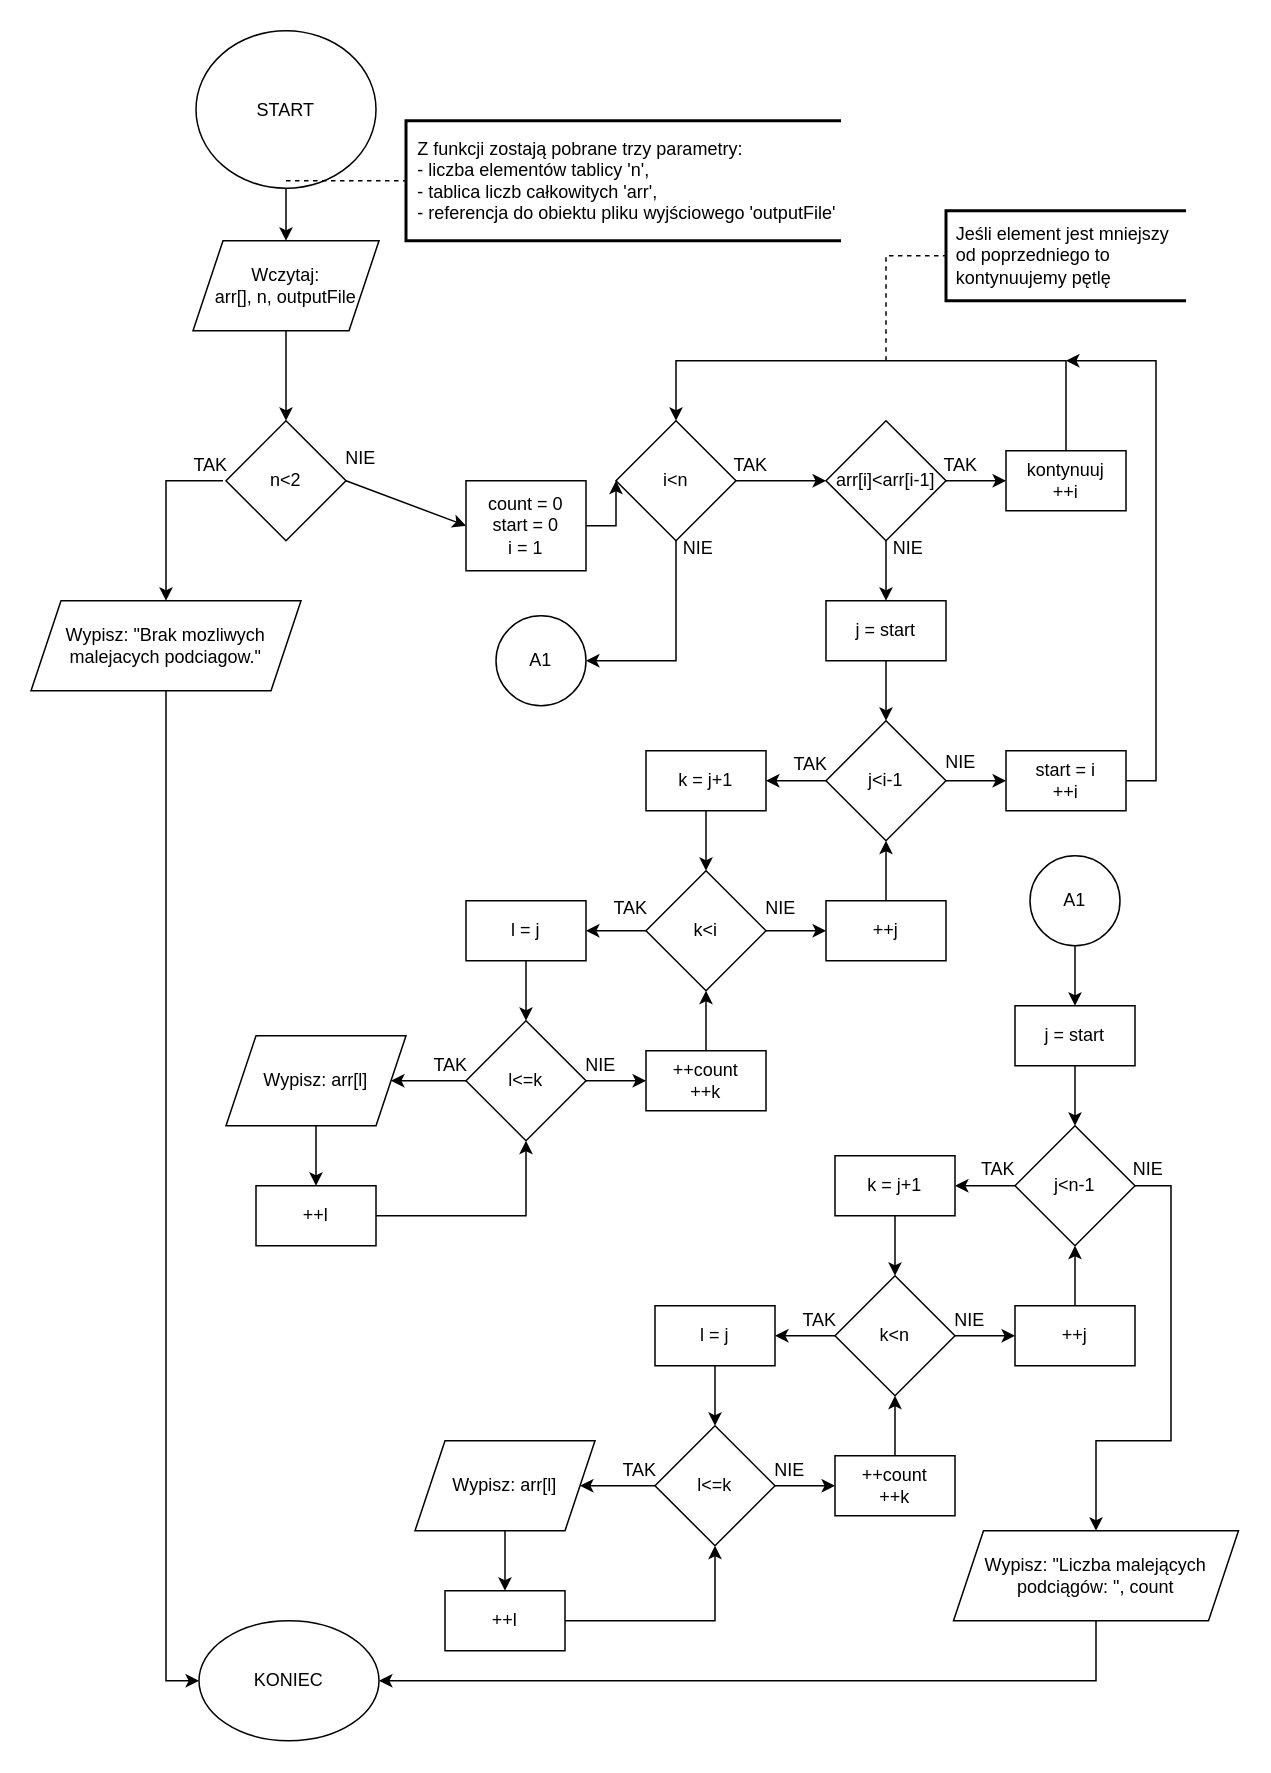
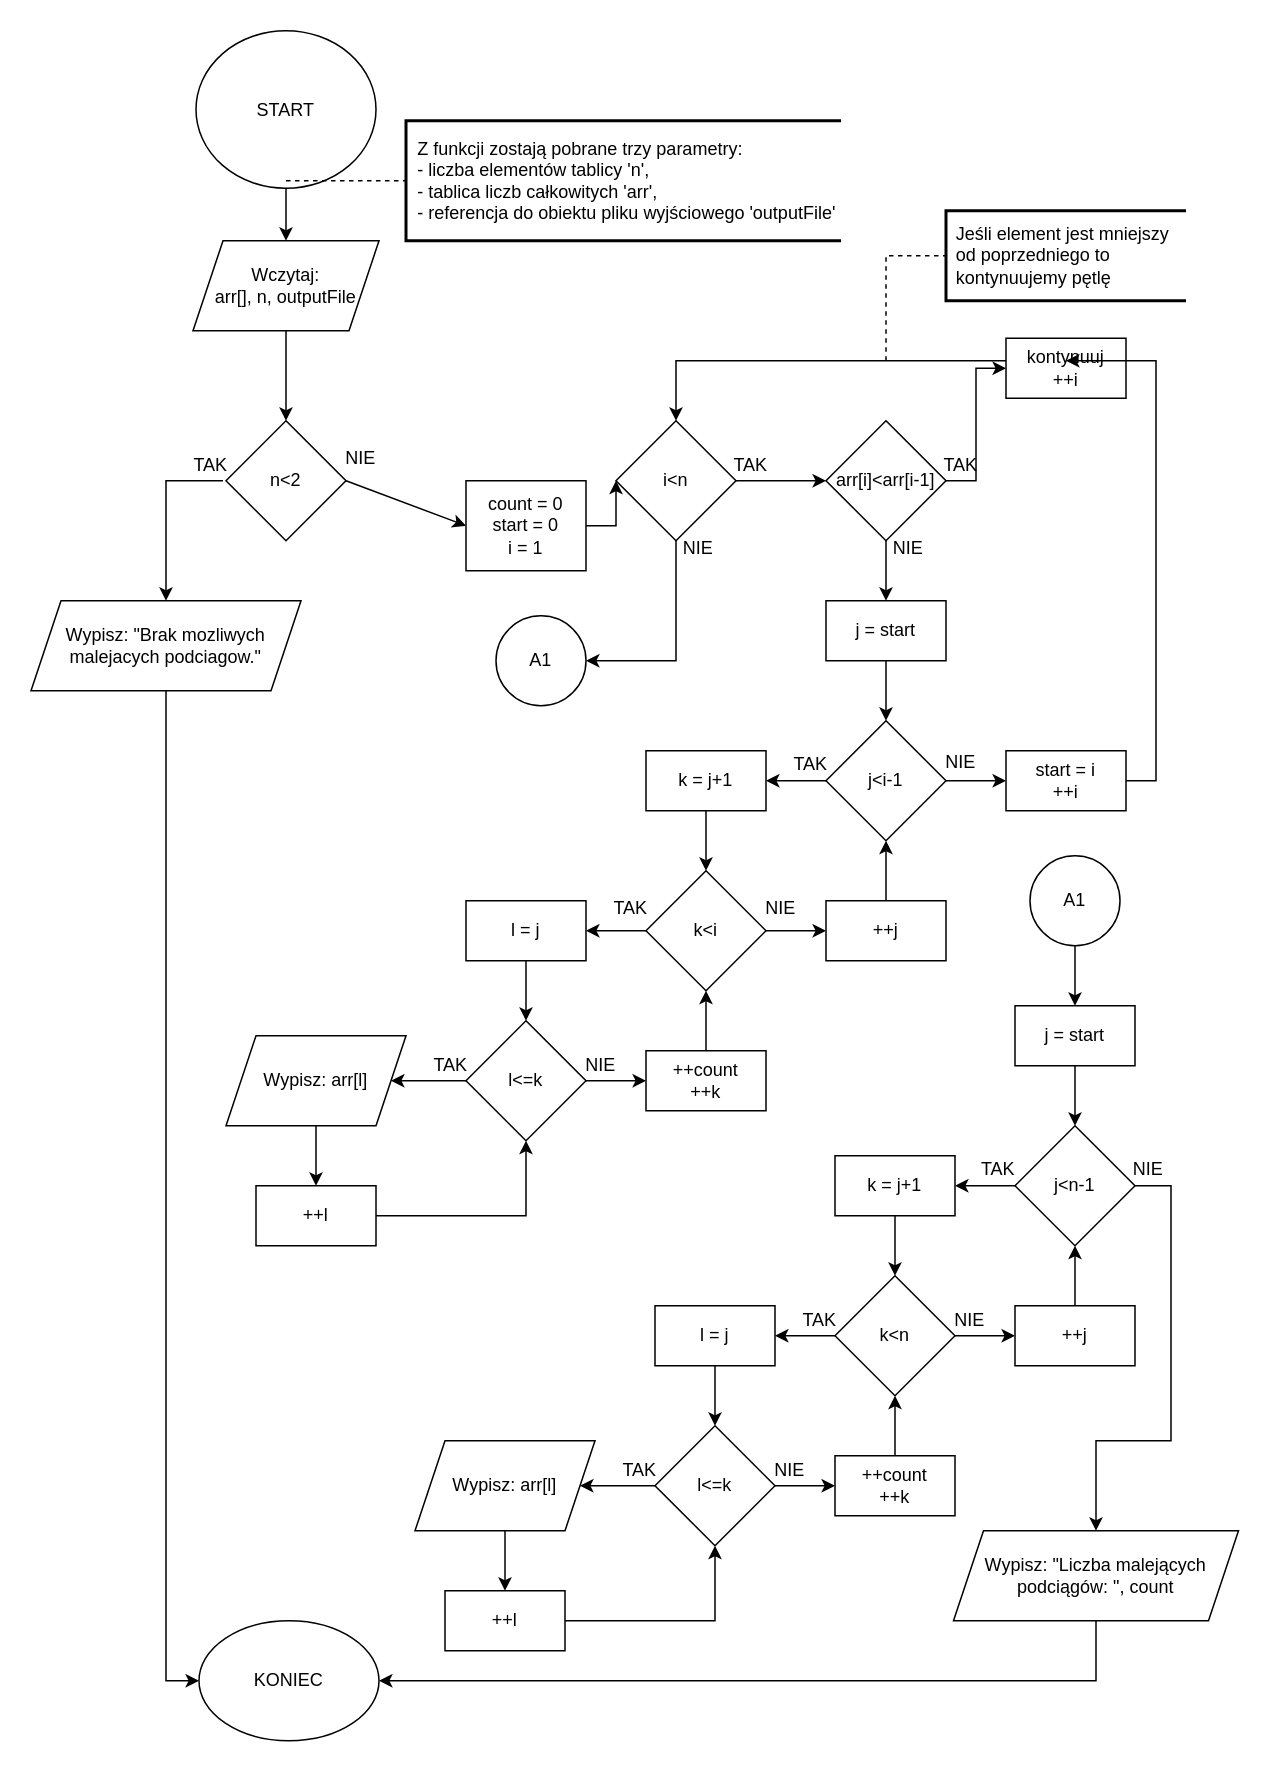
(1066, 481) -> (1066, 368)
